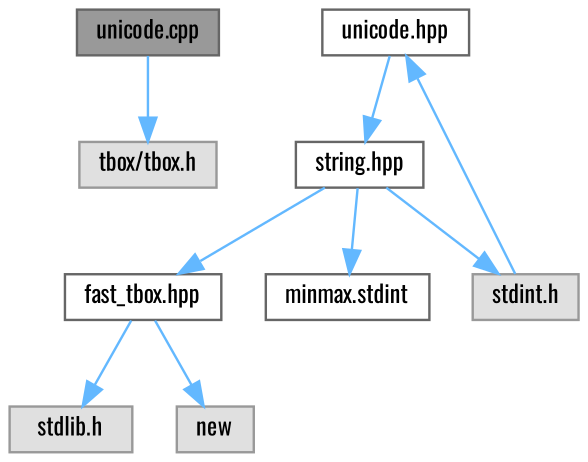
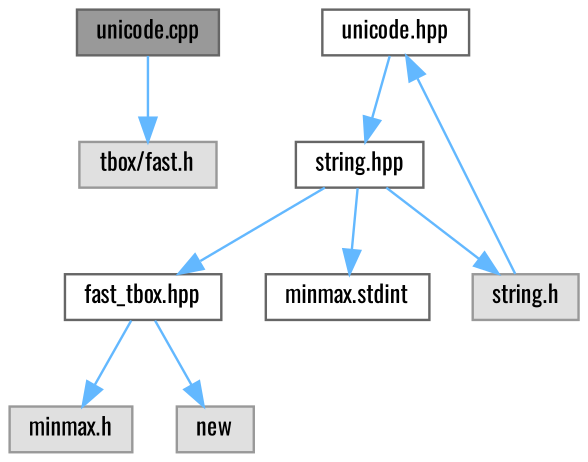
(148, 165) -> (148, 165)
(526, 297) -> (526, 297)
(71, 429) -> (71, 429)
